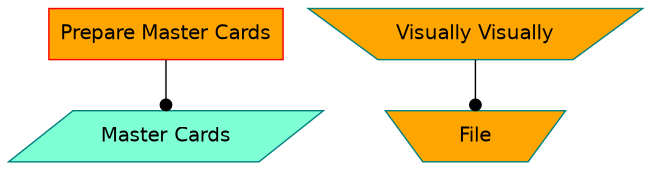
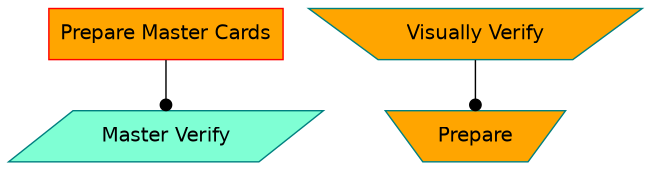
(475, 34) -> (475, 34)
(166, 136) -> (166, 136)
(475, 136) -> (475, 136)
